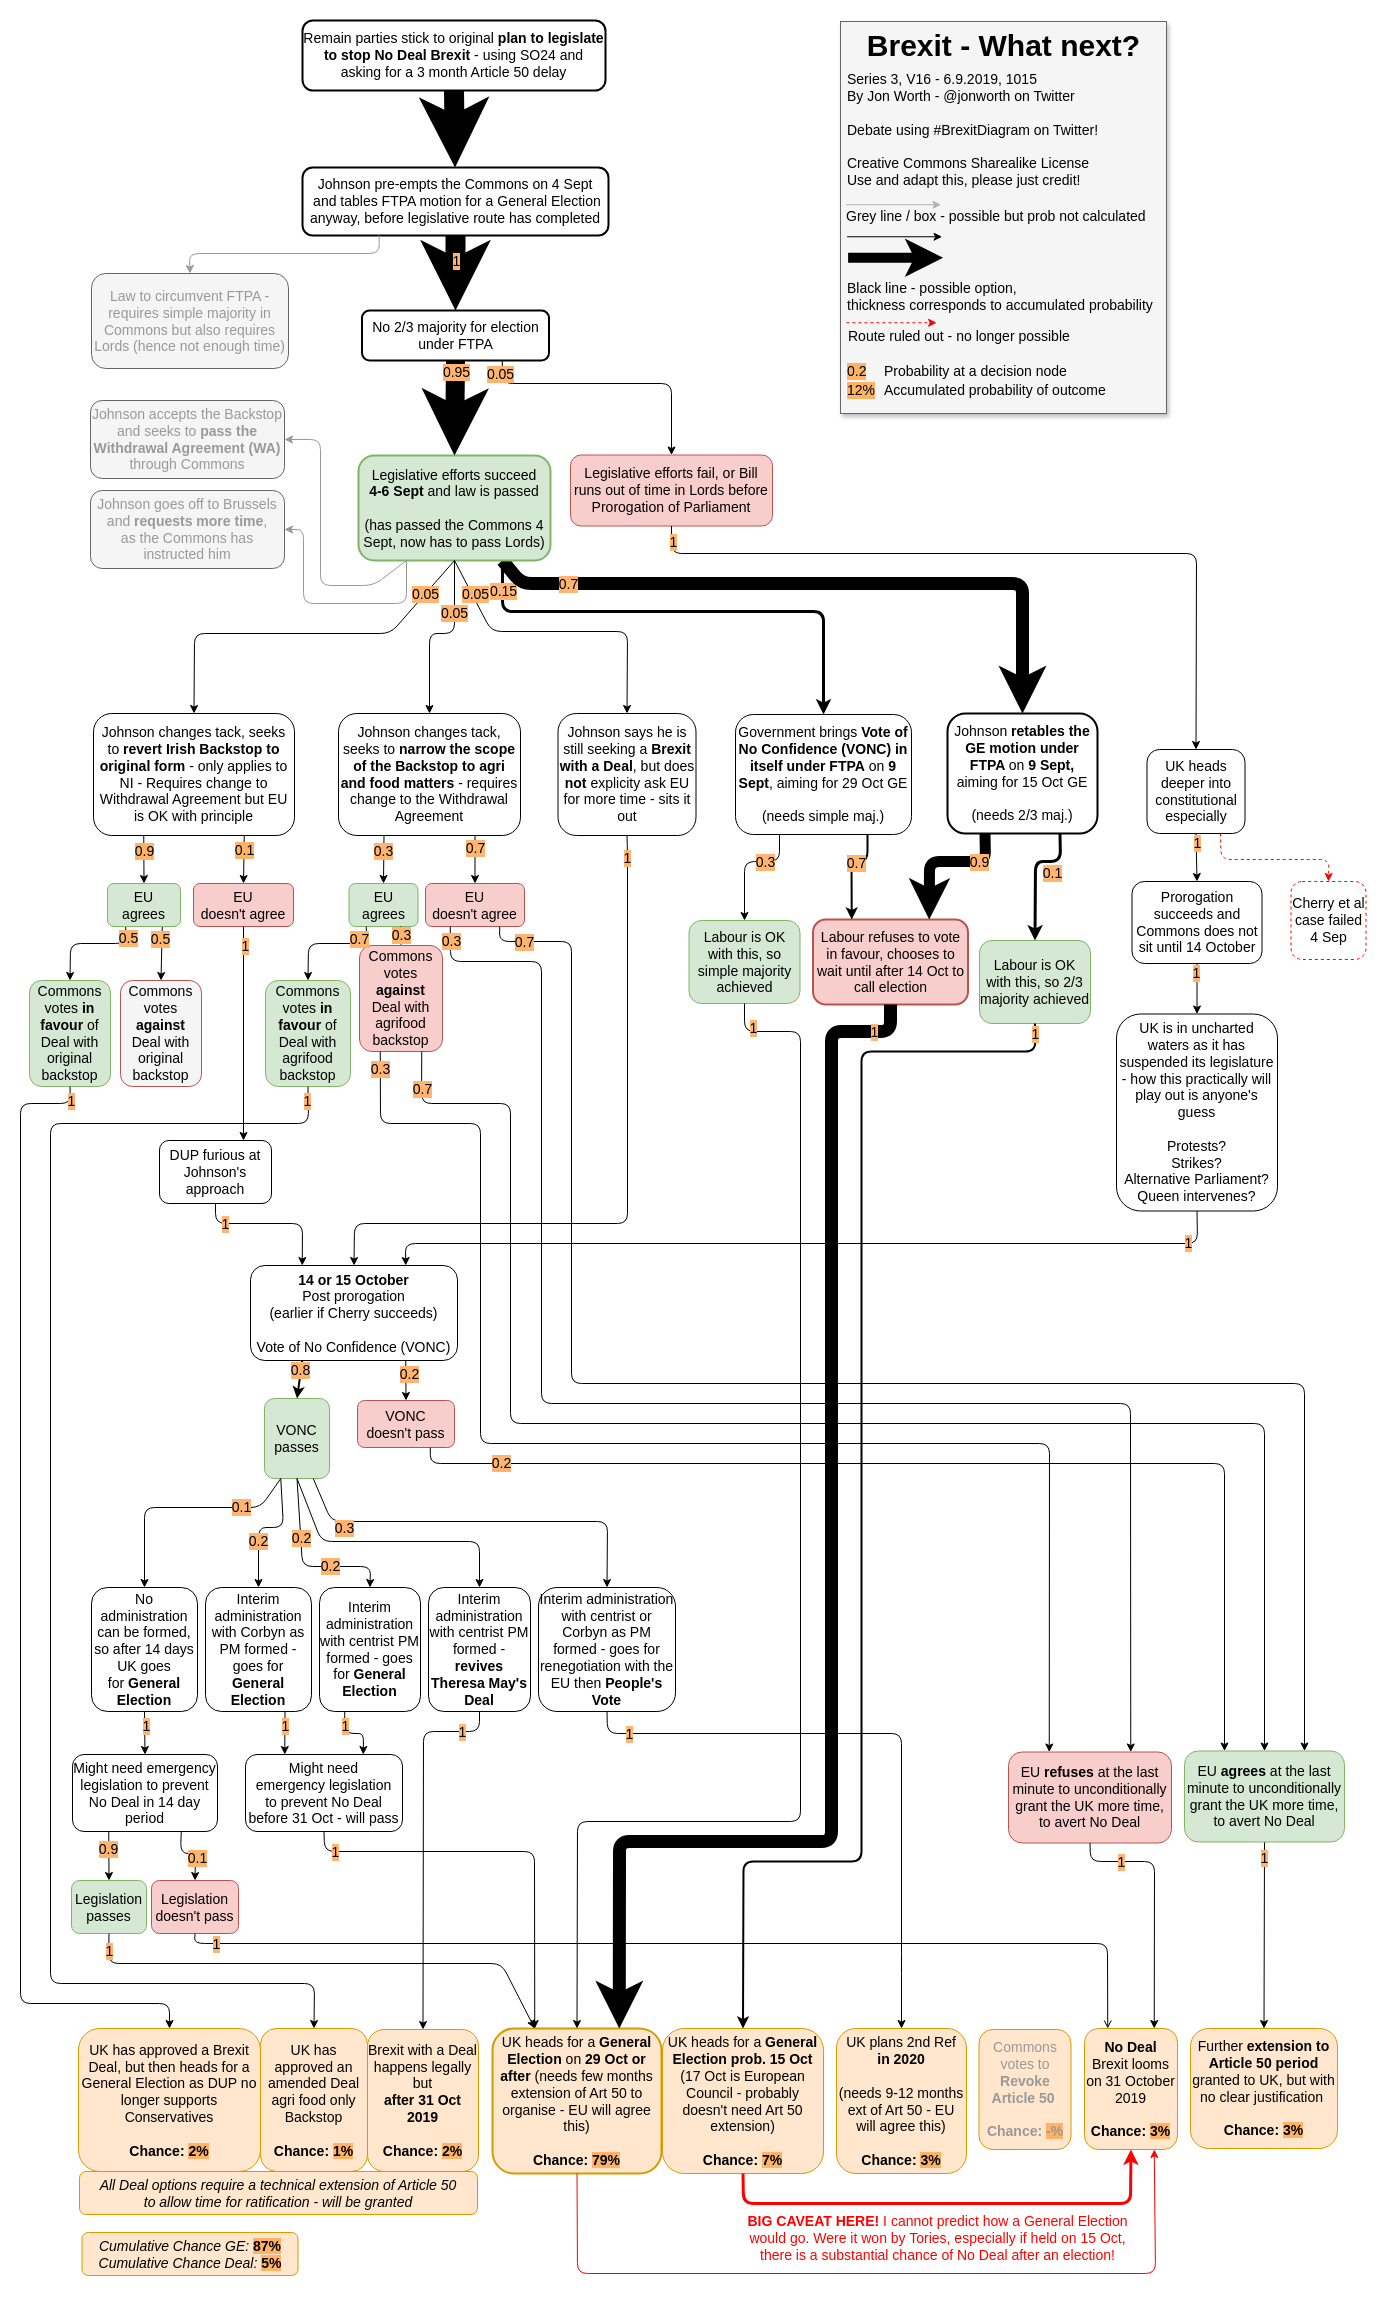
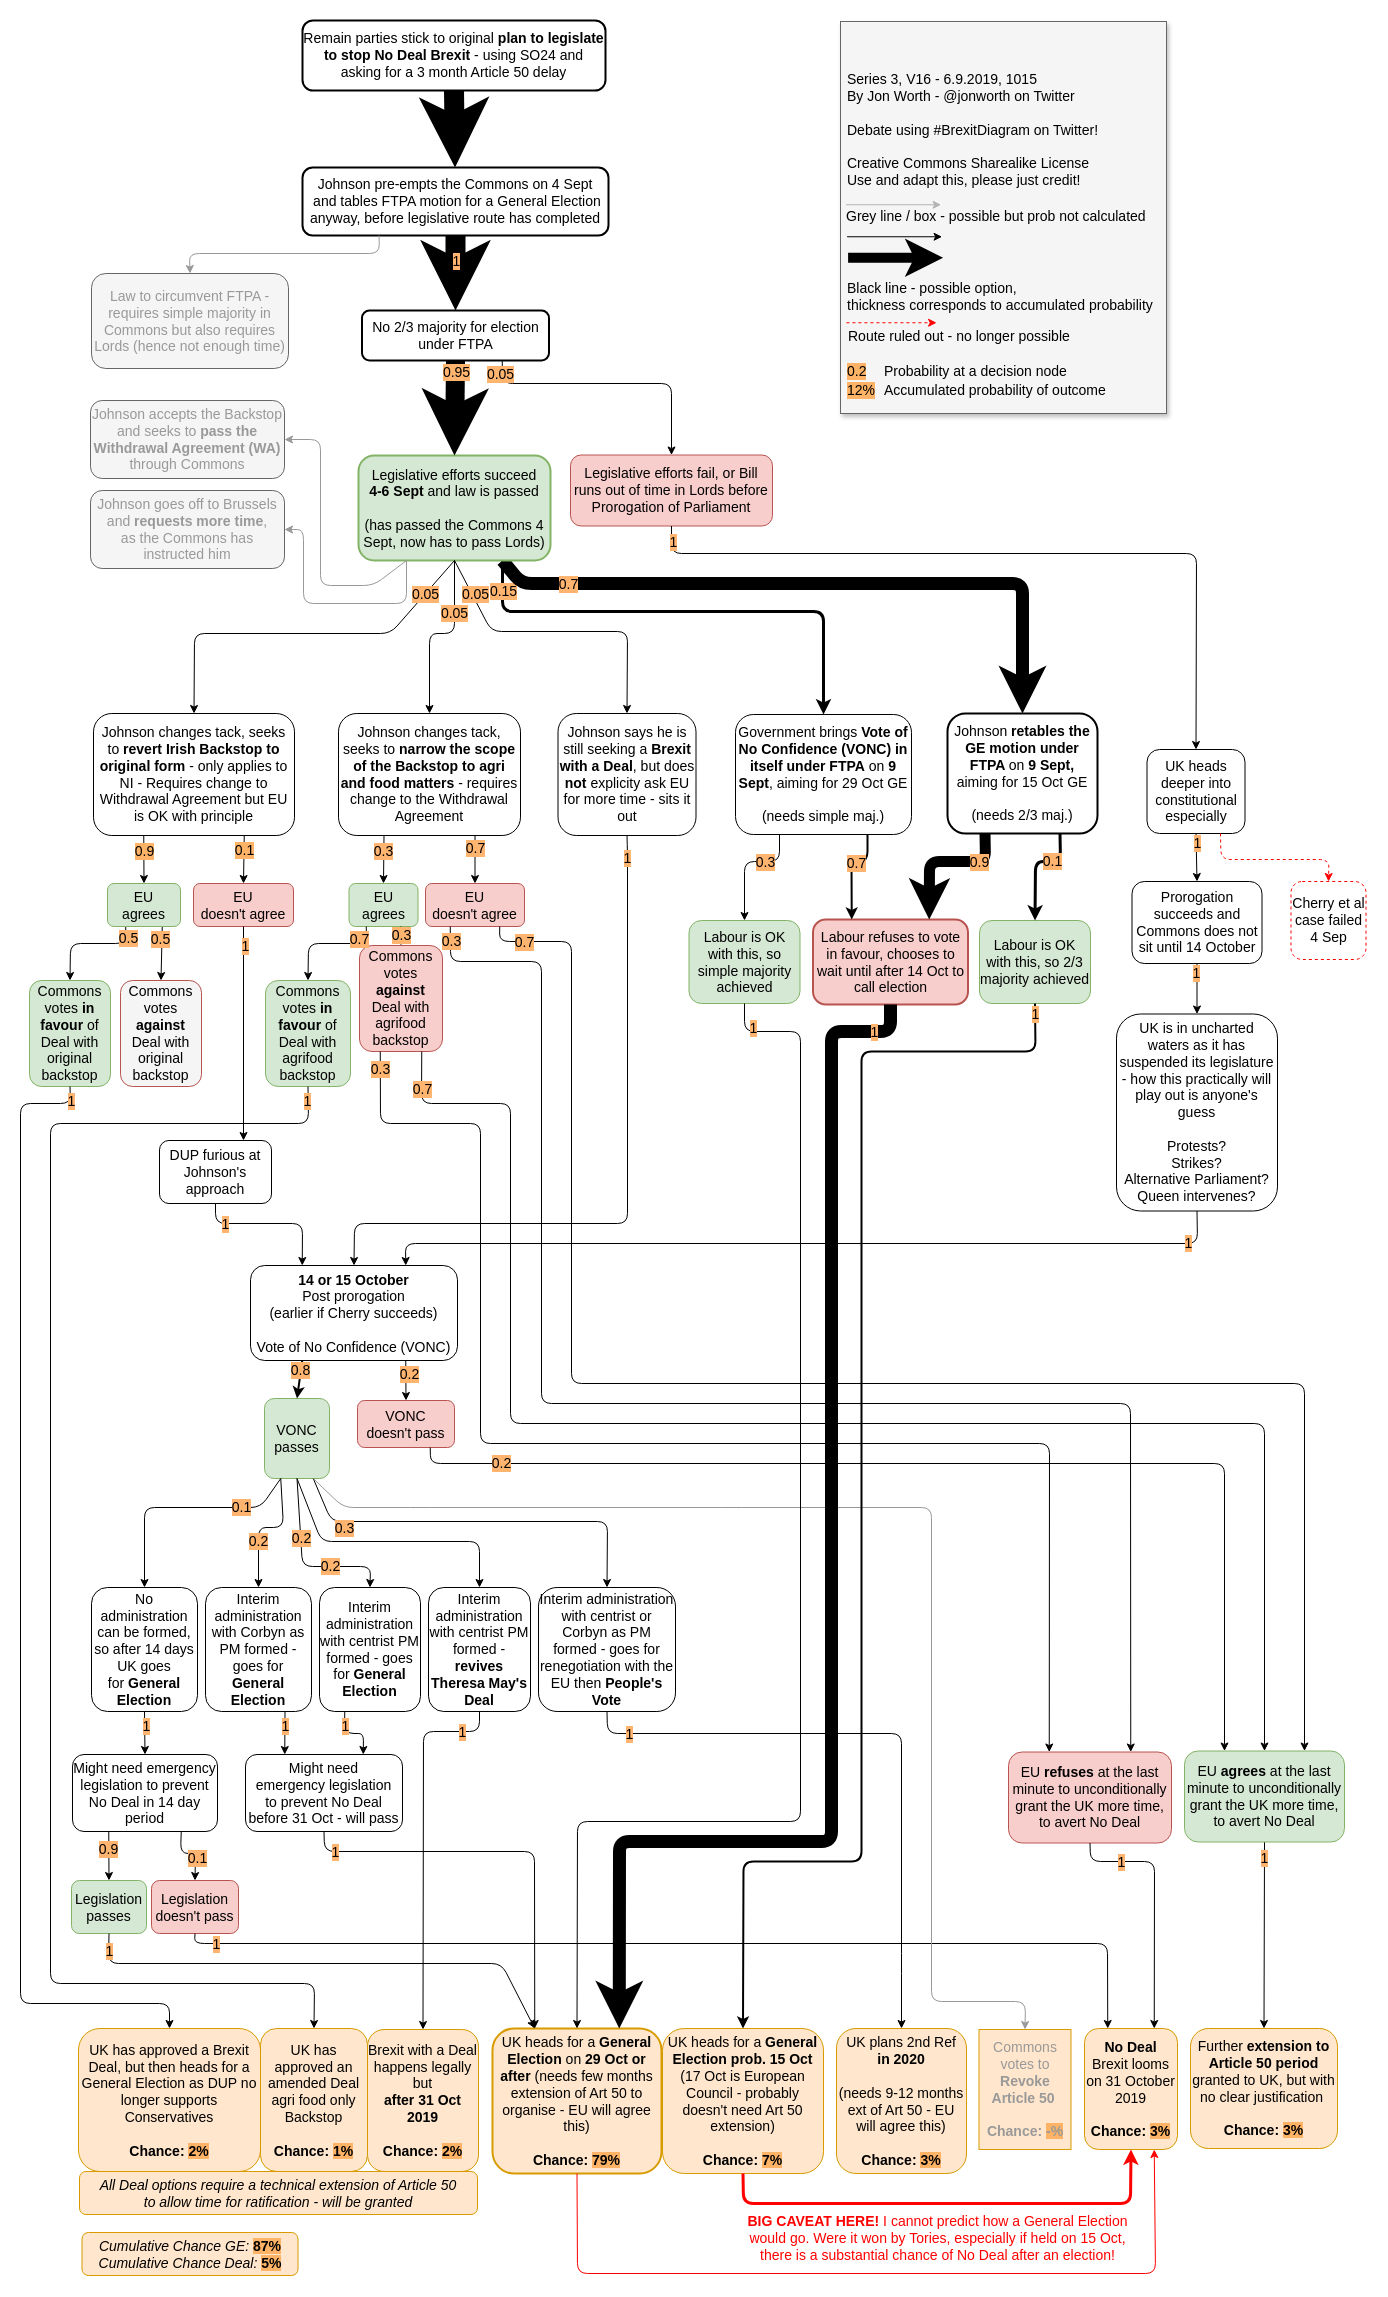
(1004, 52) -> none
(1035, 982) -> (1035, 962)
none -> (932, 1759)
(1108, 2022) -> (1108, 2020)
(1025, 2090) -> (1025, 2090)
